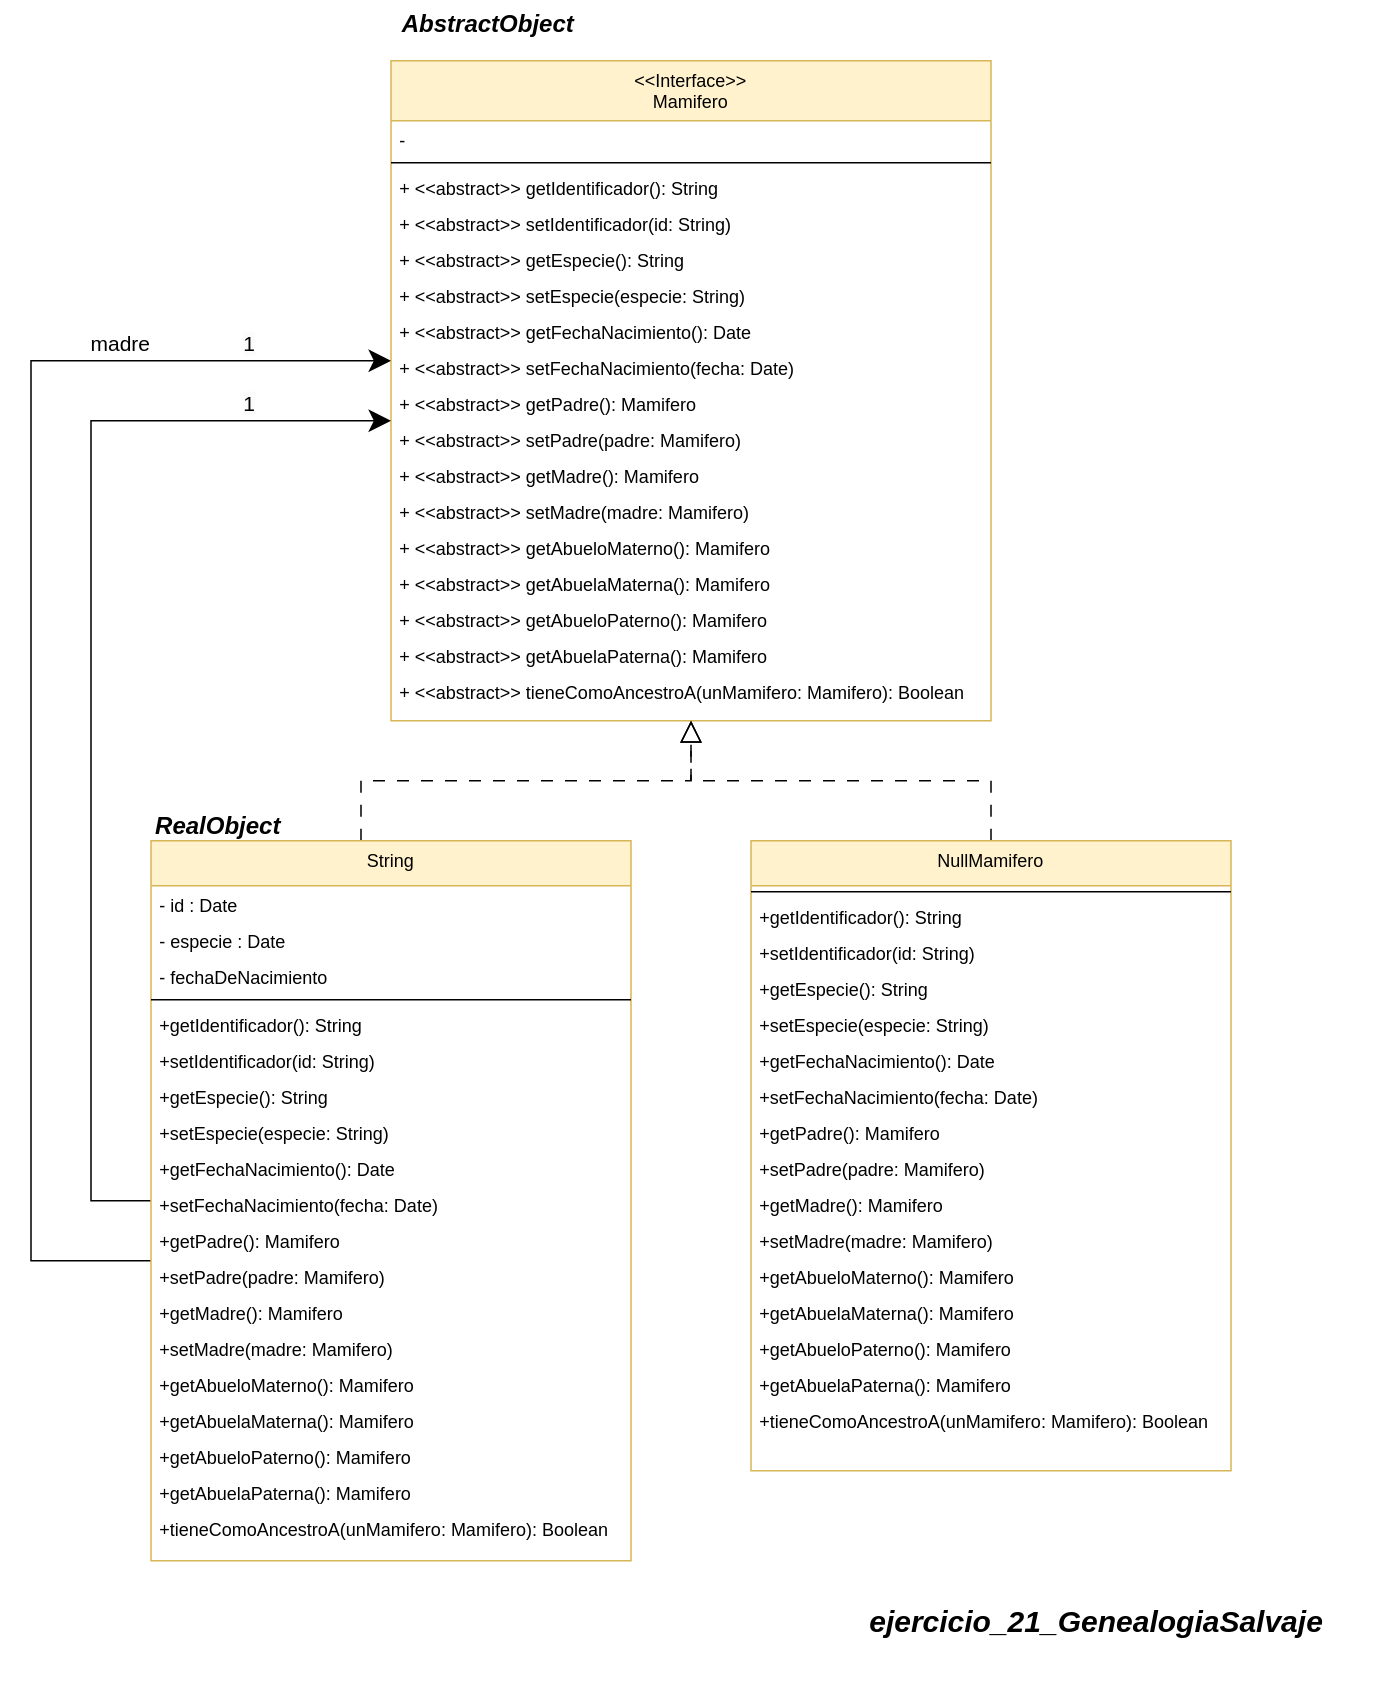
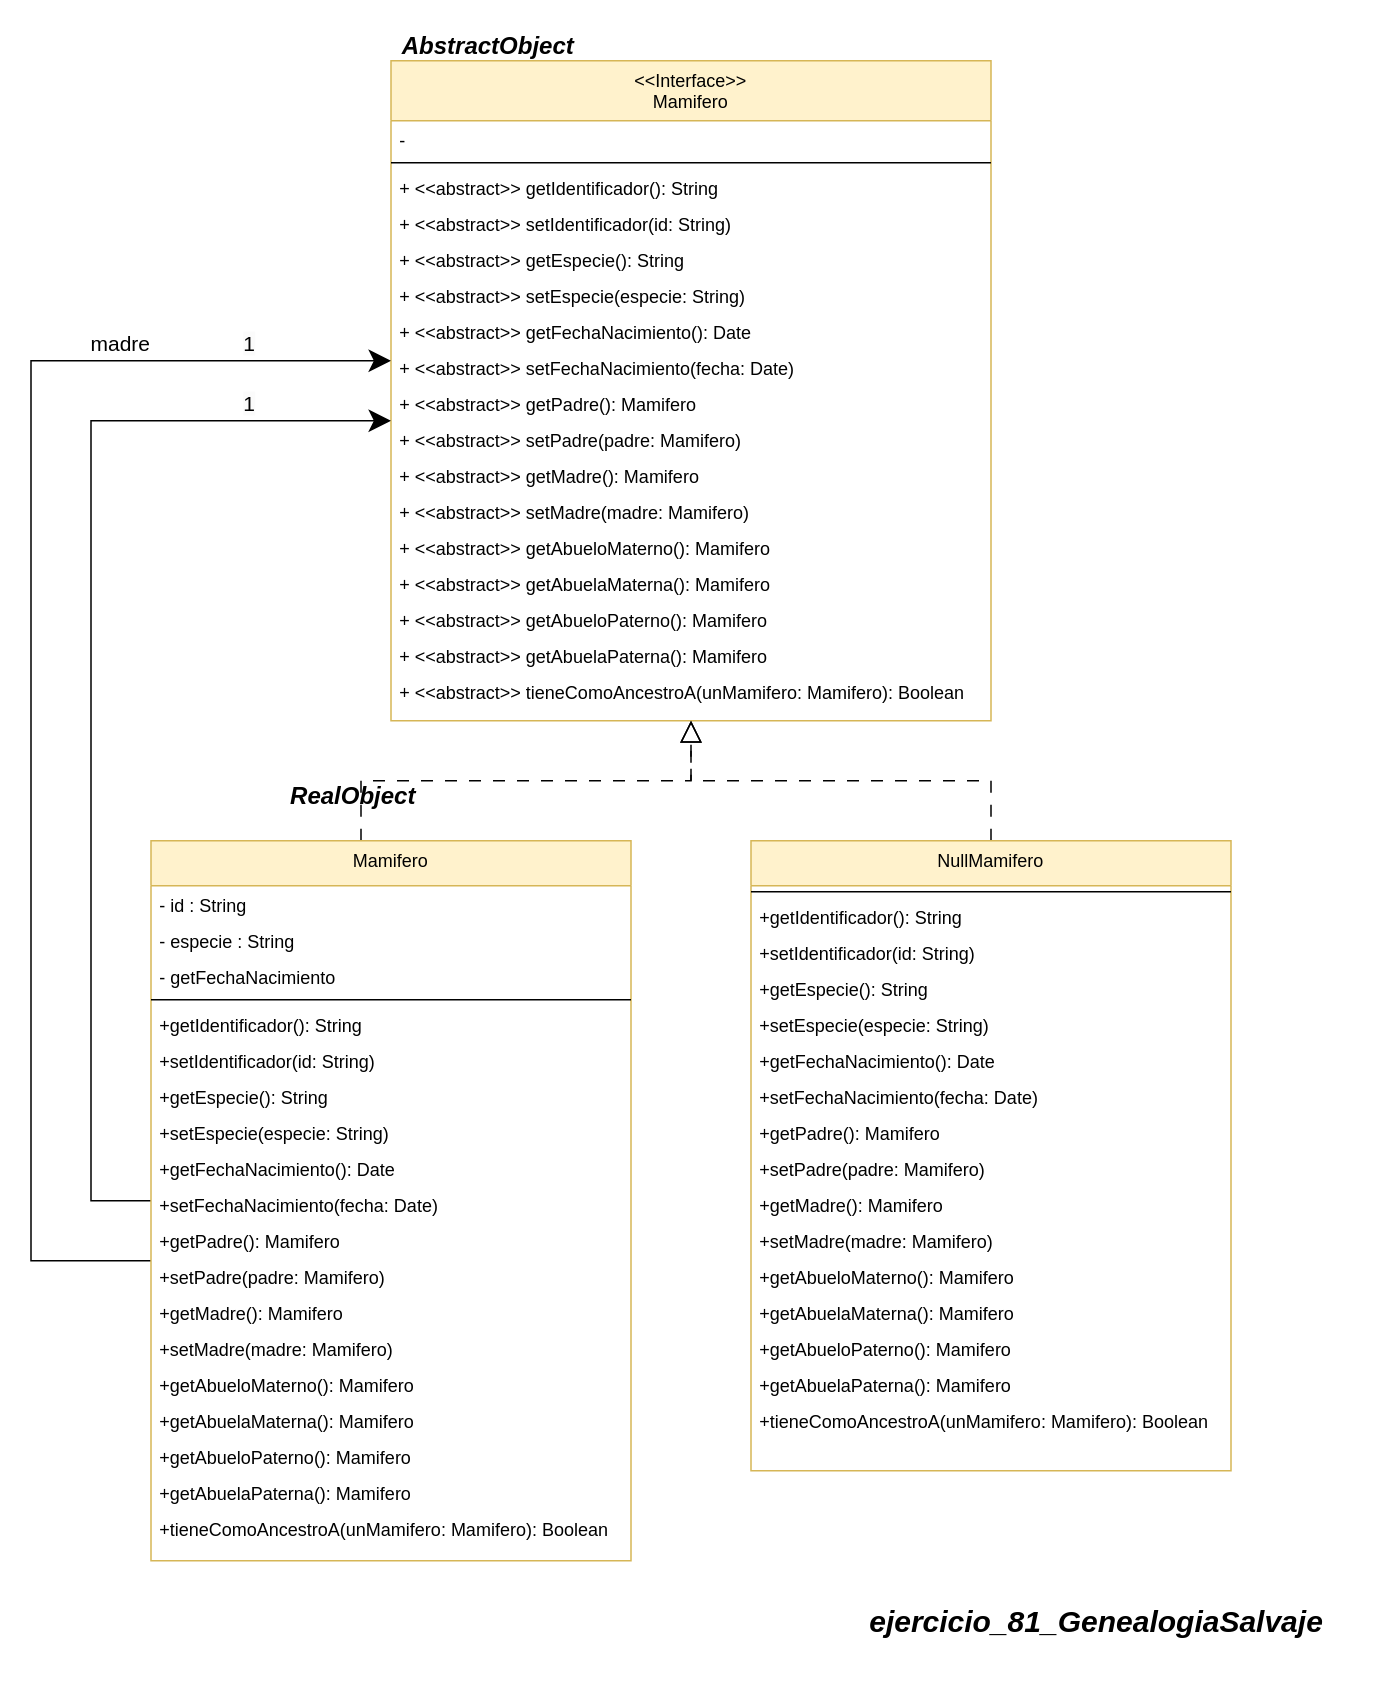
(488, 23) -> (488, 46)
(218, 826) -> (353, 796)
(390, 861) -> (390, 861)
(203, 906) -> (210, 906)
(228, 942) -> (236, 942)
(248, 978) -> (253, 978)
(1097, 1621) -> (1097, 1621)
